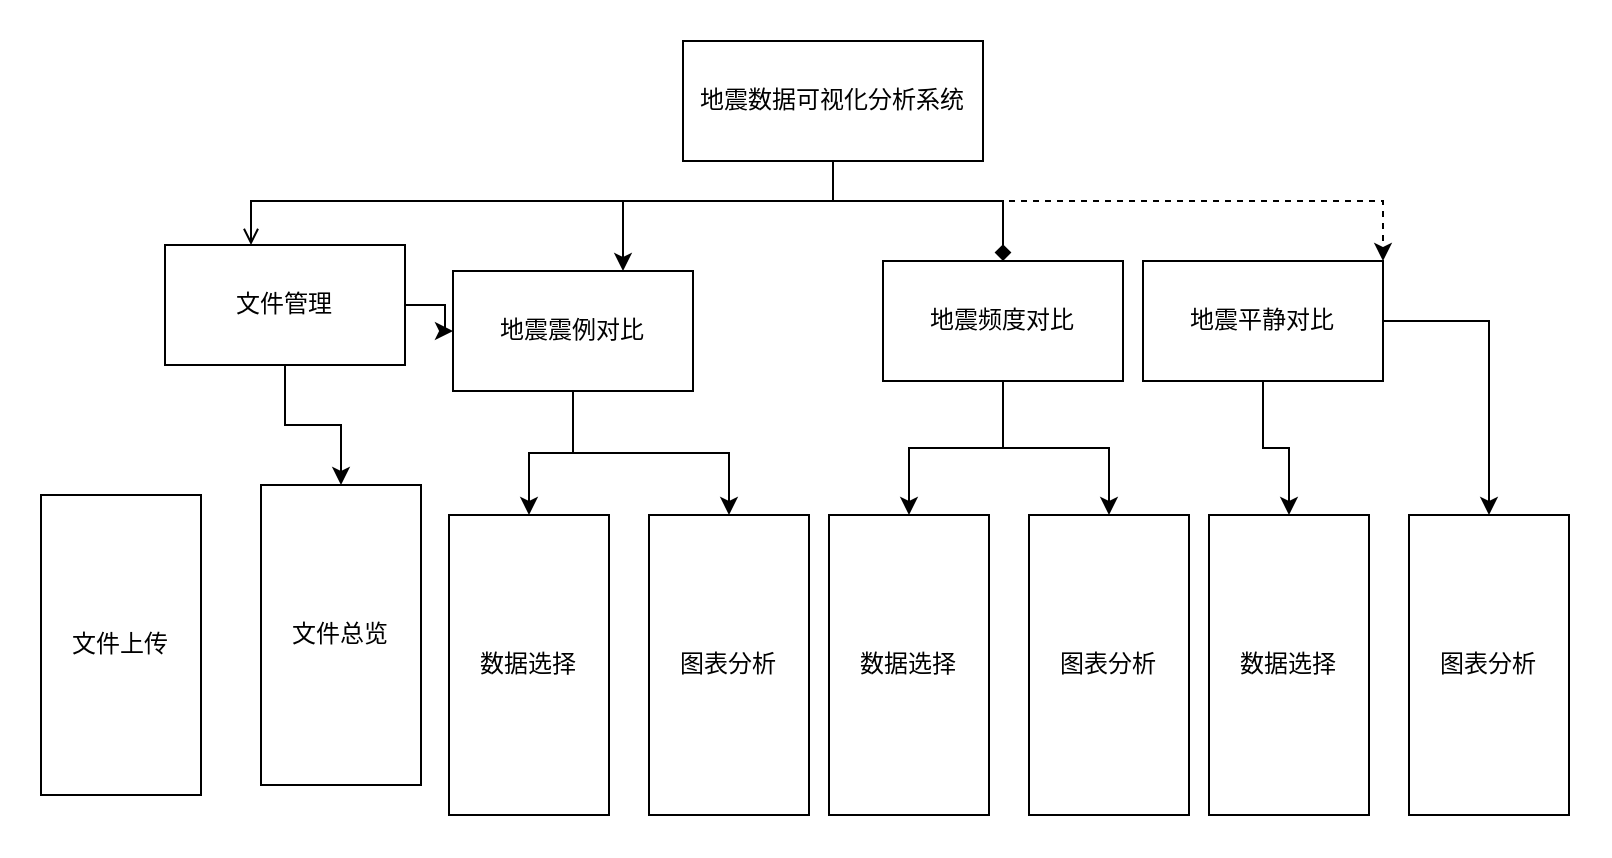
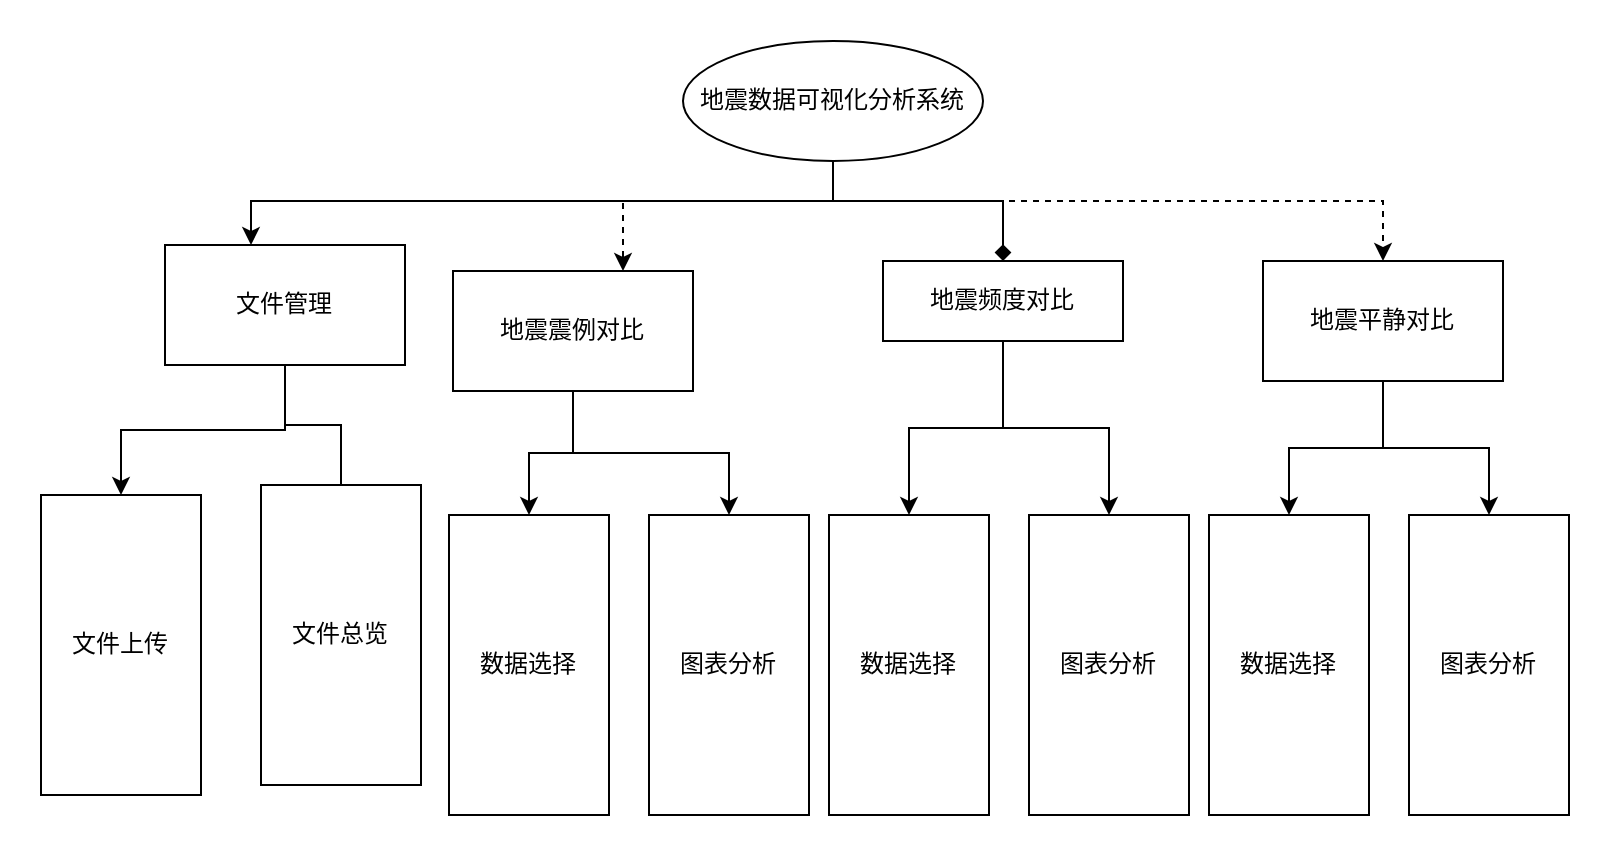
(833, 101) -> (833, 101)
(623, 228) -> (623, 228)
(251, 233) -> (251, 230)
(440, 305) -> (178, 430)
(1003, 321) -> (1003, 301)
(1263, 321) -> (1383, 321)
(341, 470) -> (341, 475)
